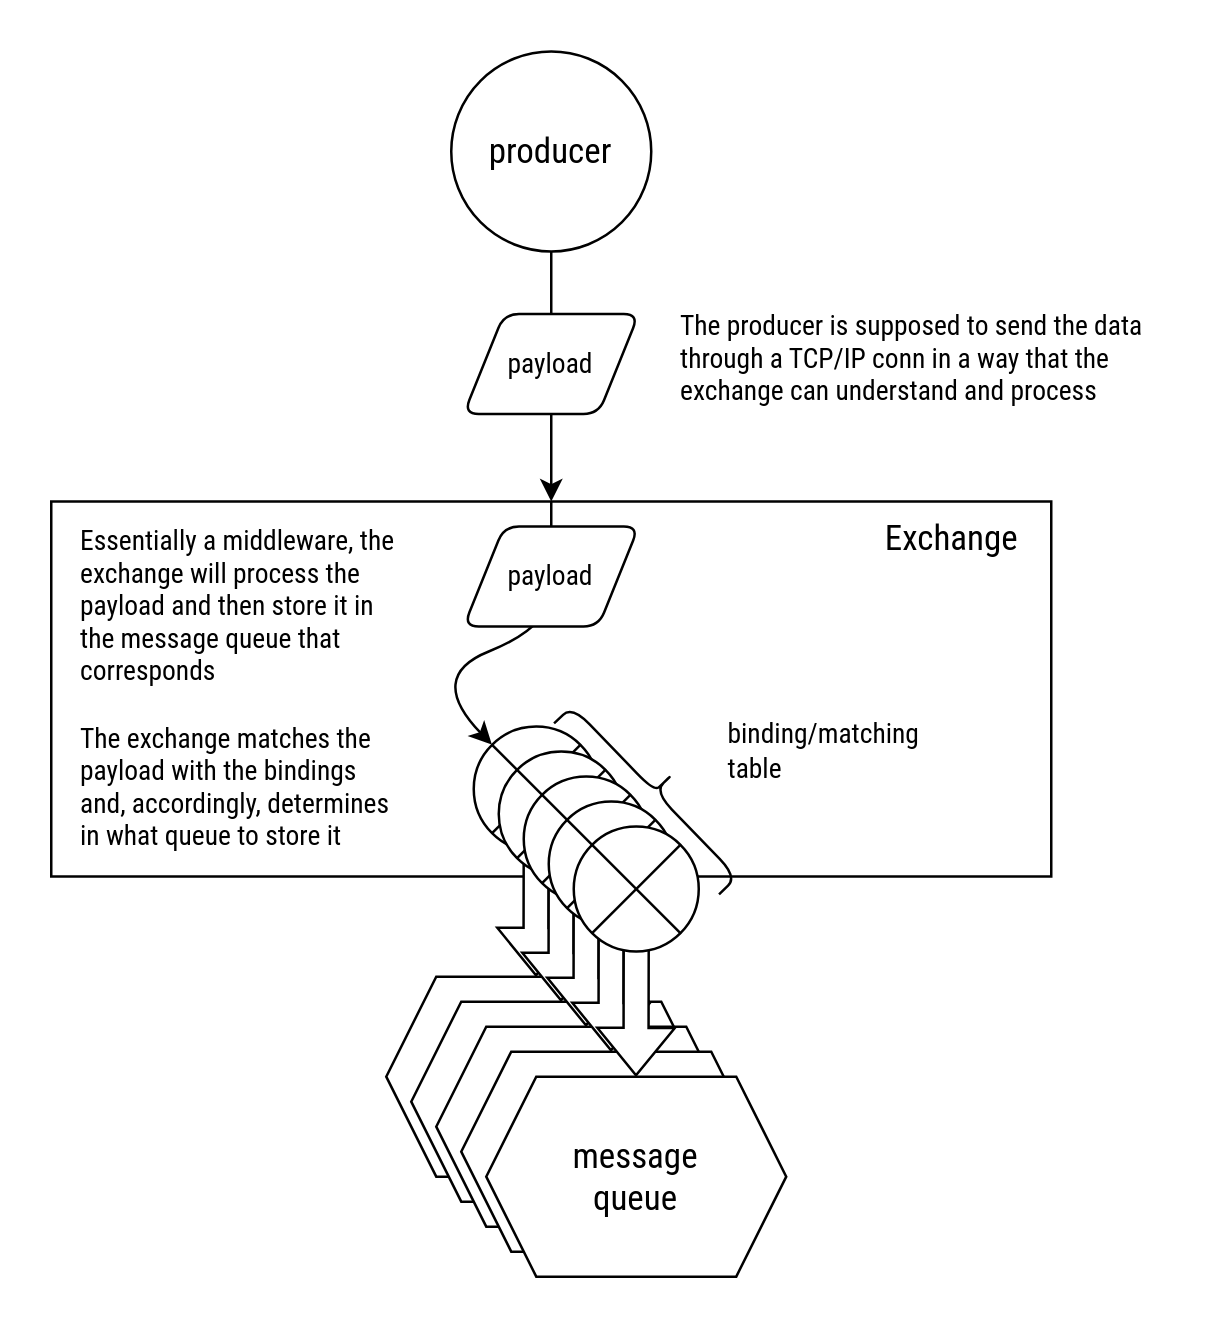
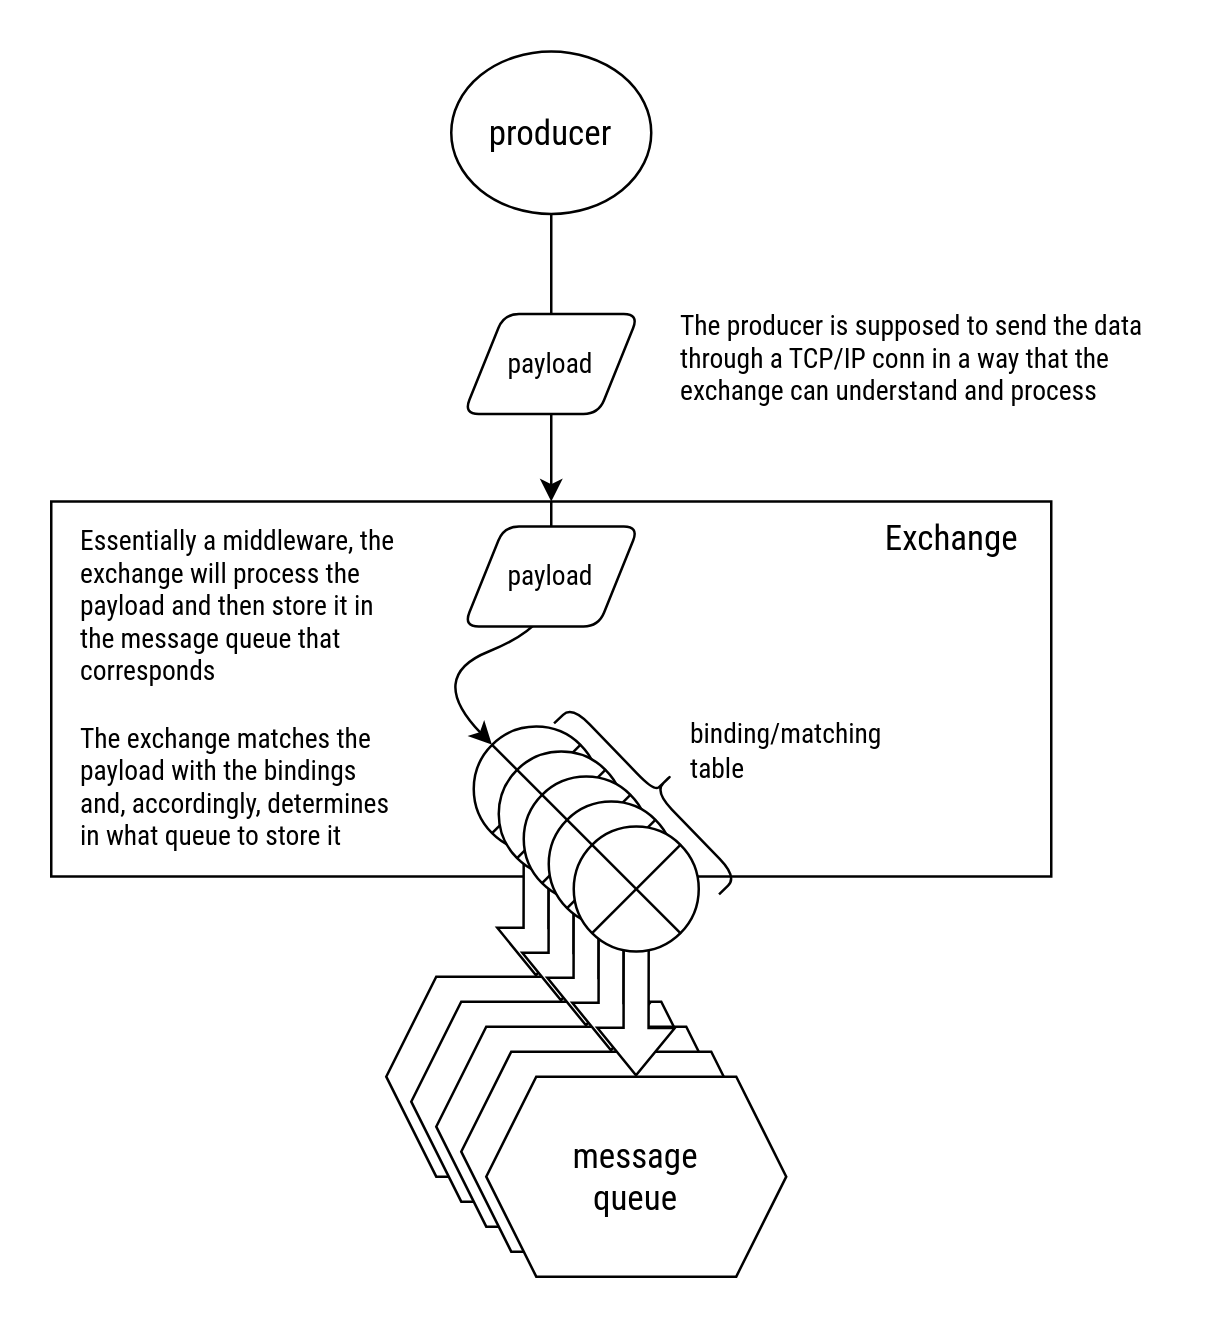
(551, 151) -> (551, 133)
(825, 751) -> (788, 751)
